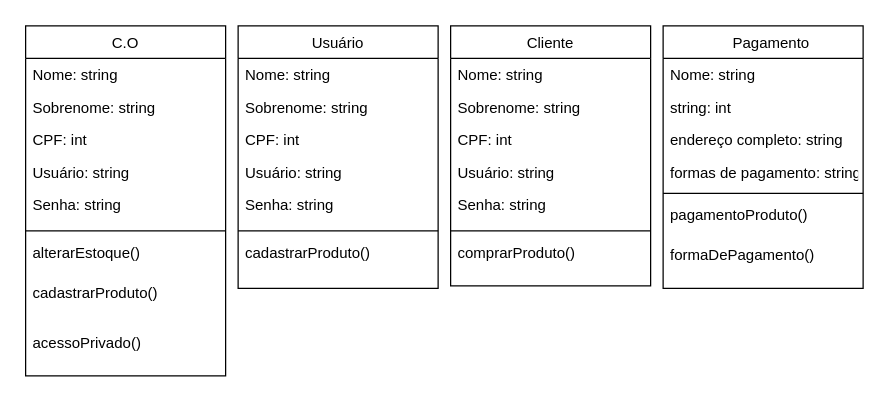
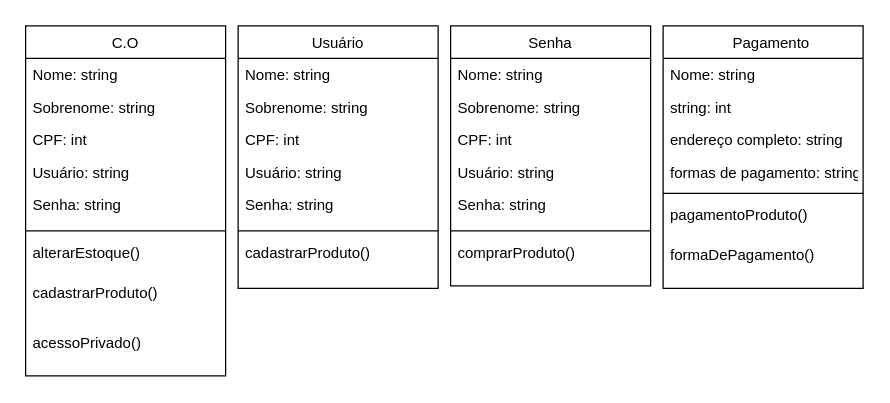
(550, 43) -> (550, 43)
